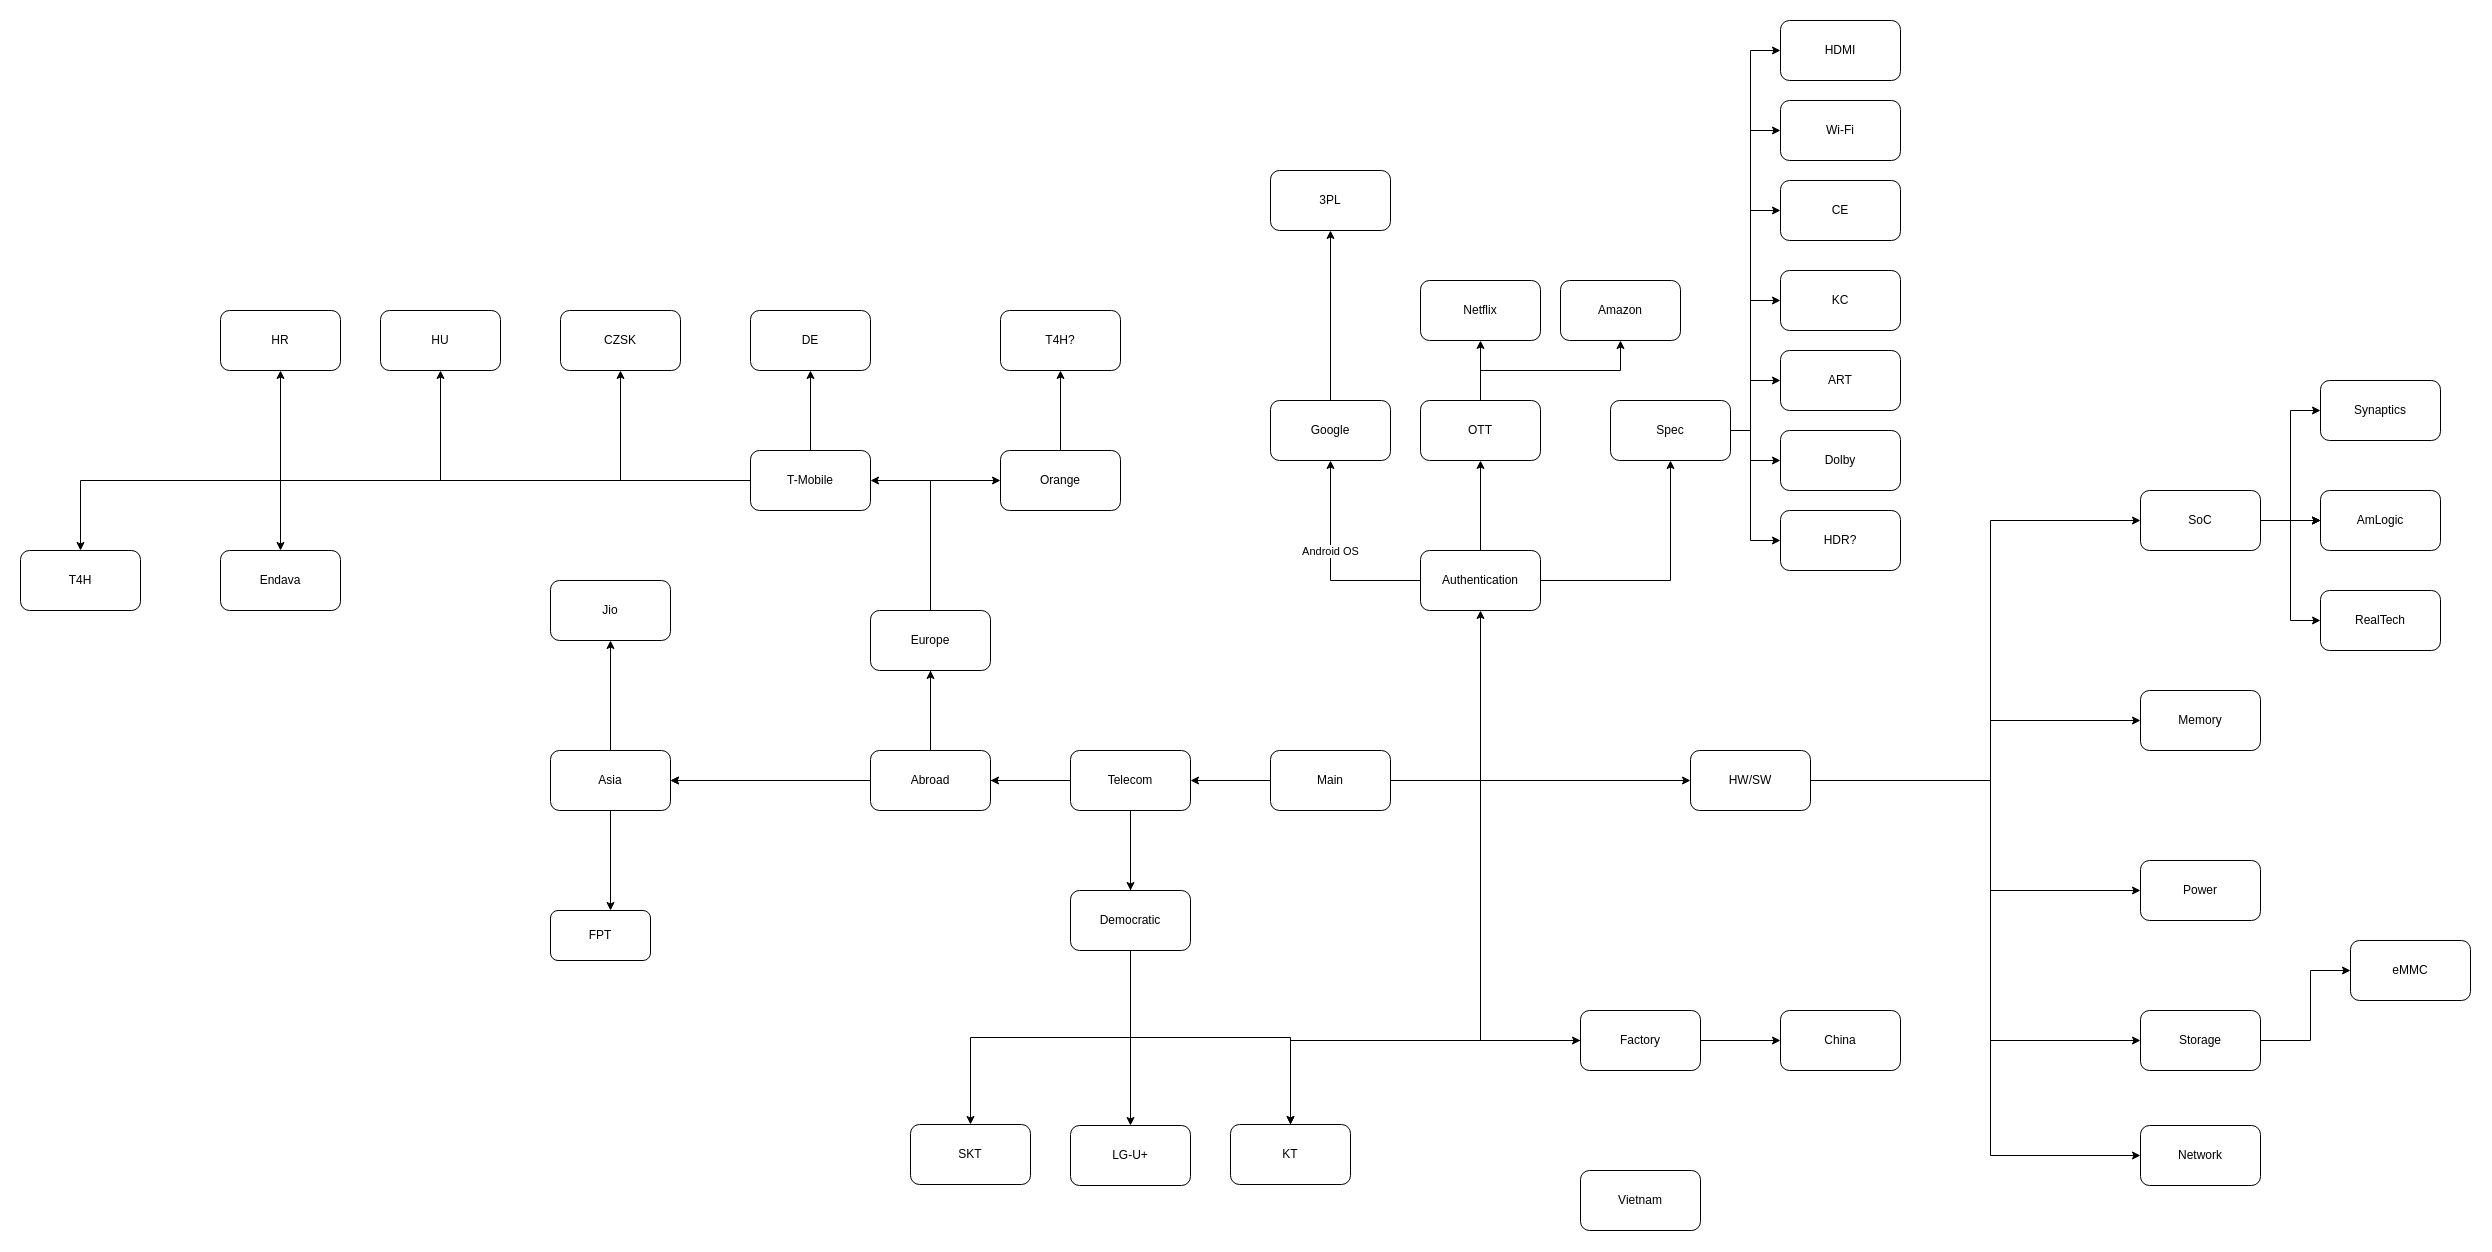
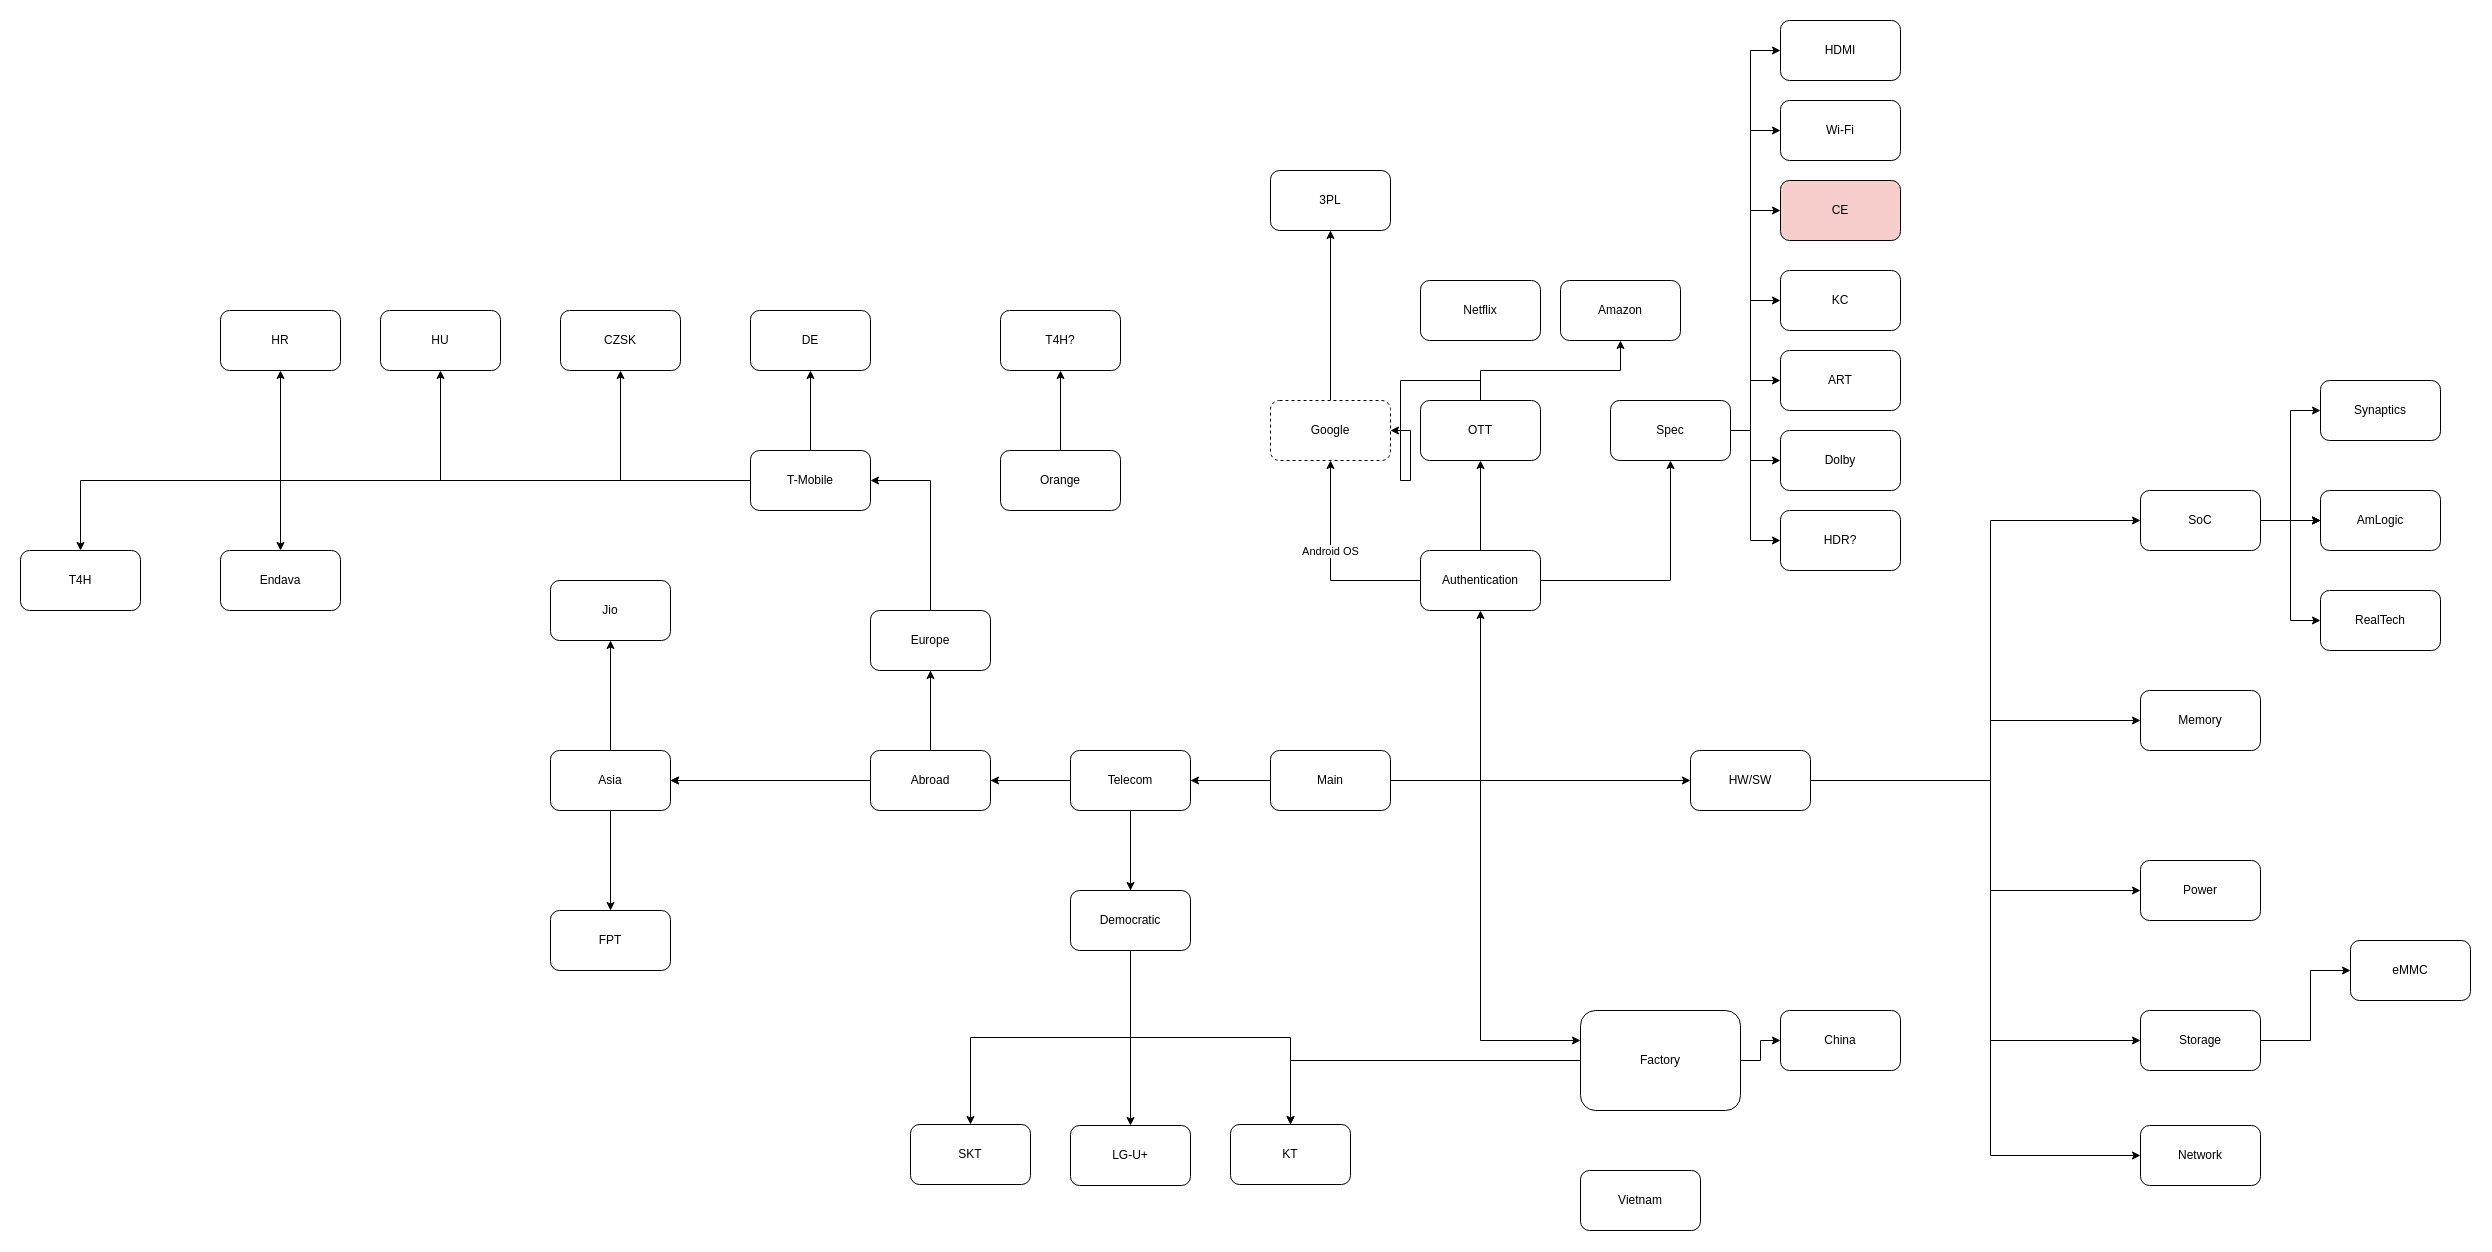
(1841, 211) -> (1841, 211)
(1481, 358) -> (1401, 428)
(1331, 431) -> (1331, 431)
(963, 481) -> none
(601, 936) -> (611, 941)
(1641, 1041) -> (1661, 1061)
